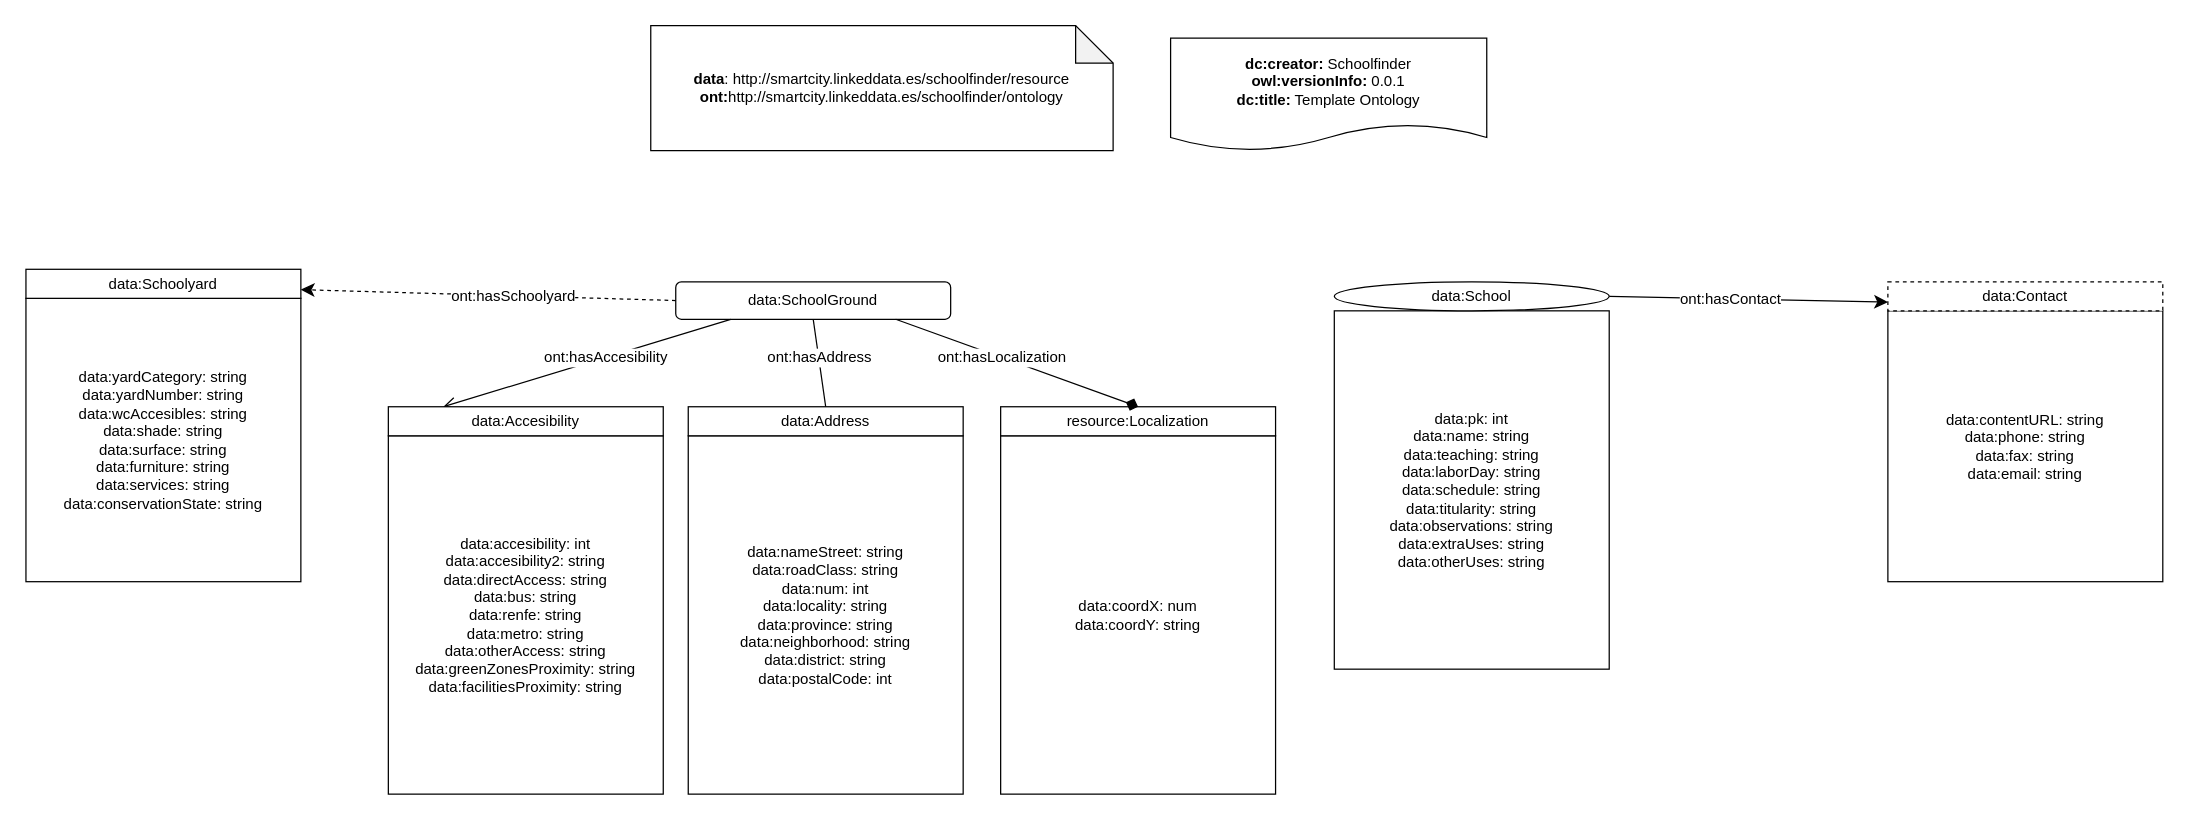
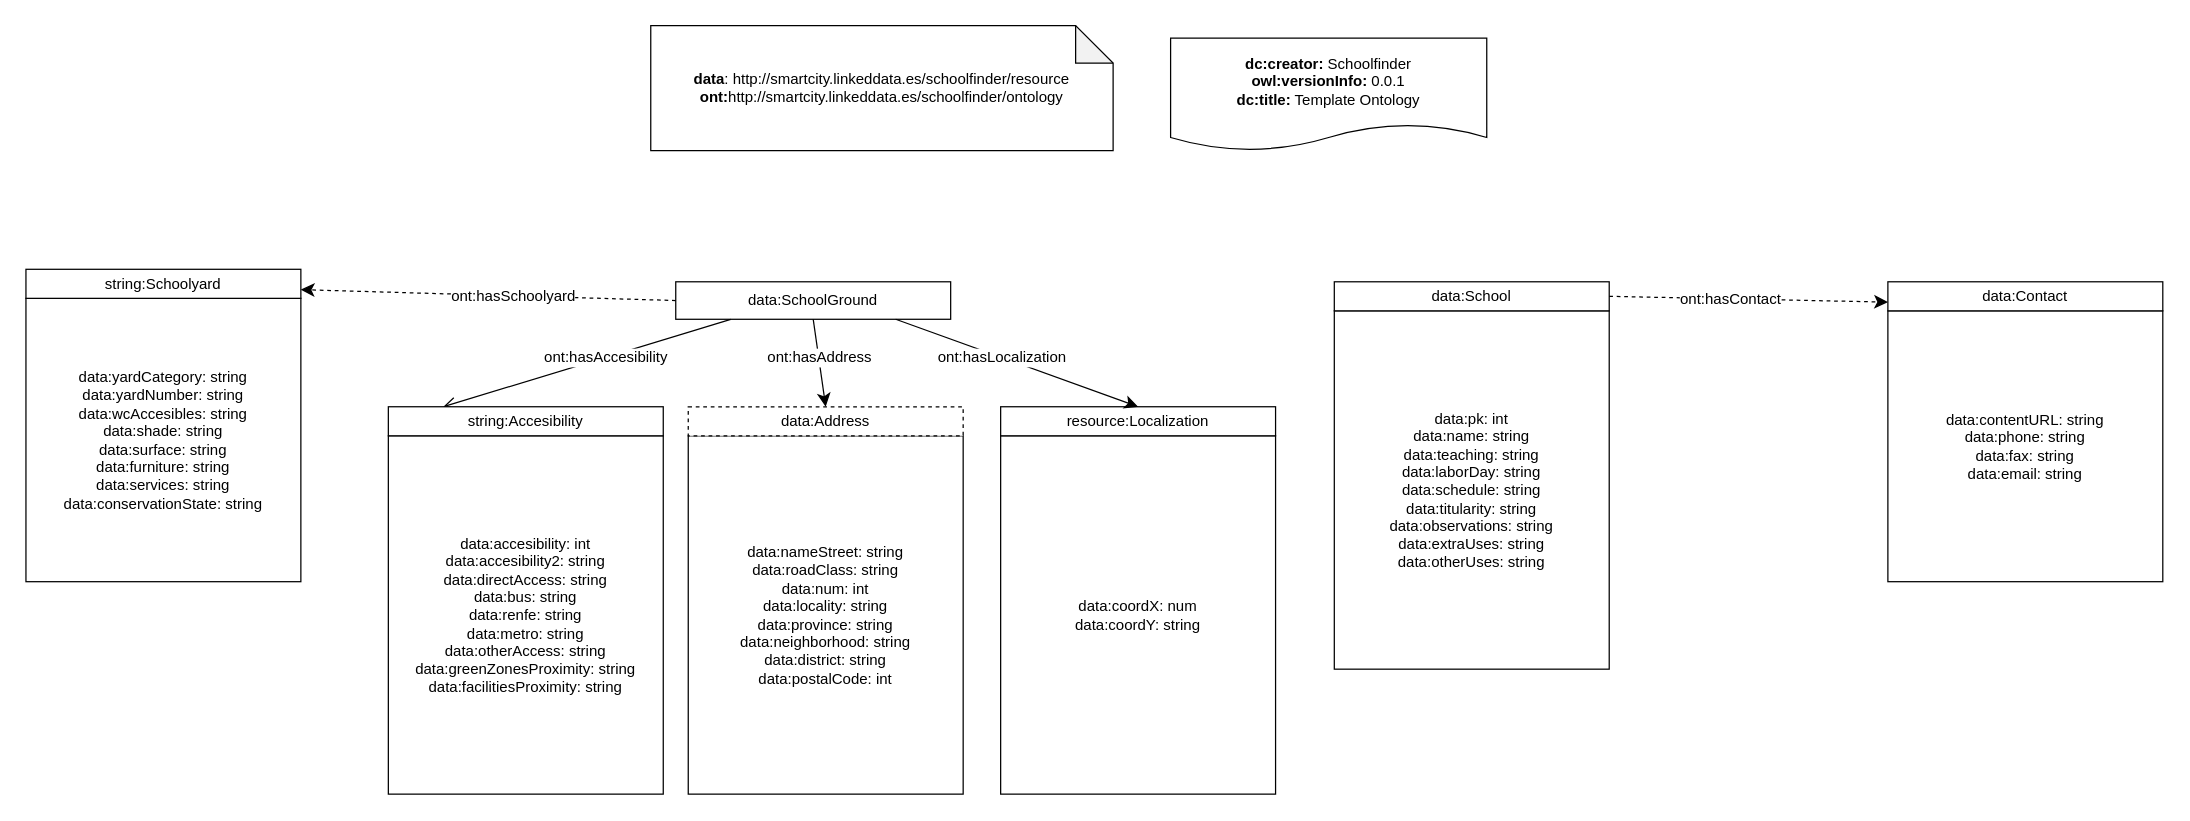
(163, 284) -> (163, 284)
(1472, 296) -> (1472, 296)
(2026, 296) -> (2026, 296)
(813, 301) -> (813, 301)
(1831, 301) -> (1831, 301)
(825, 400) -> (824, 395)
(1126, 402) -> (1127, 403)
(826, 421) -> (826, 421)
(526, 422) -> (526, 422)
